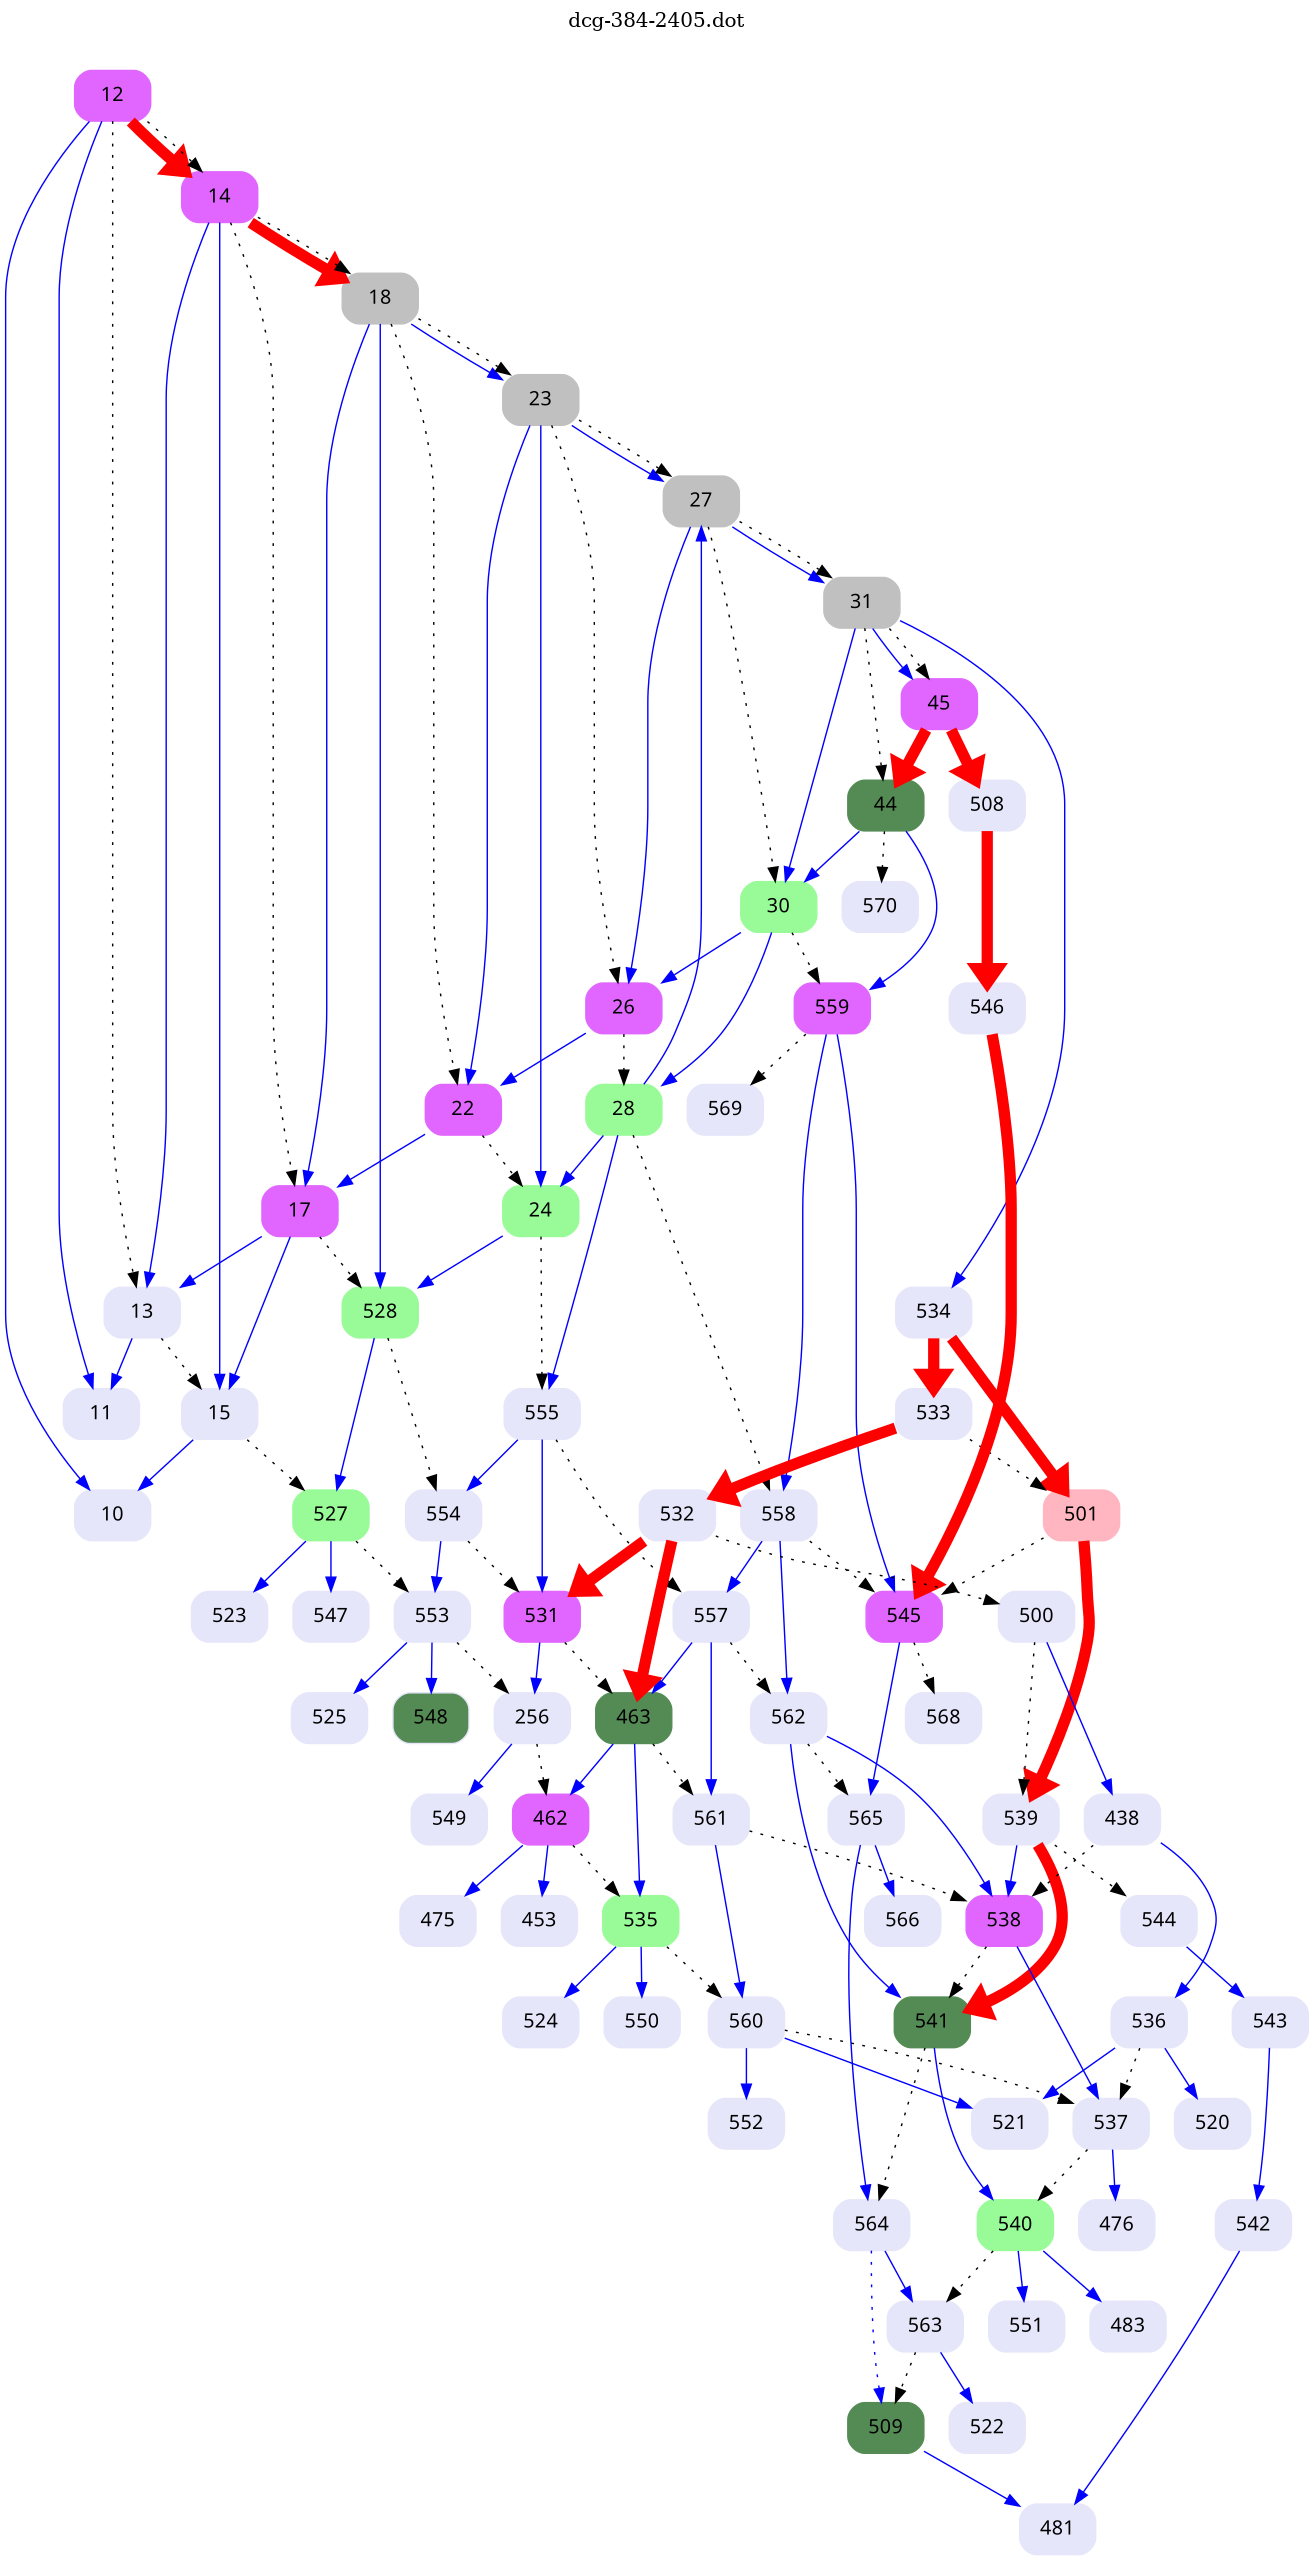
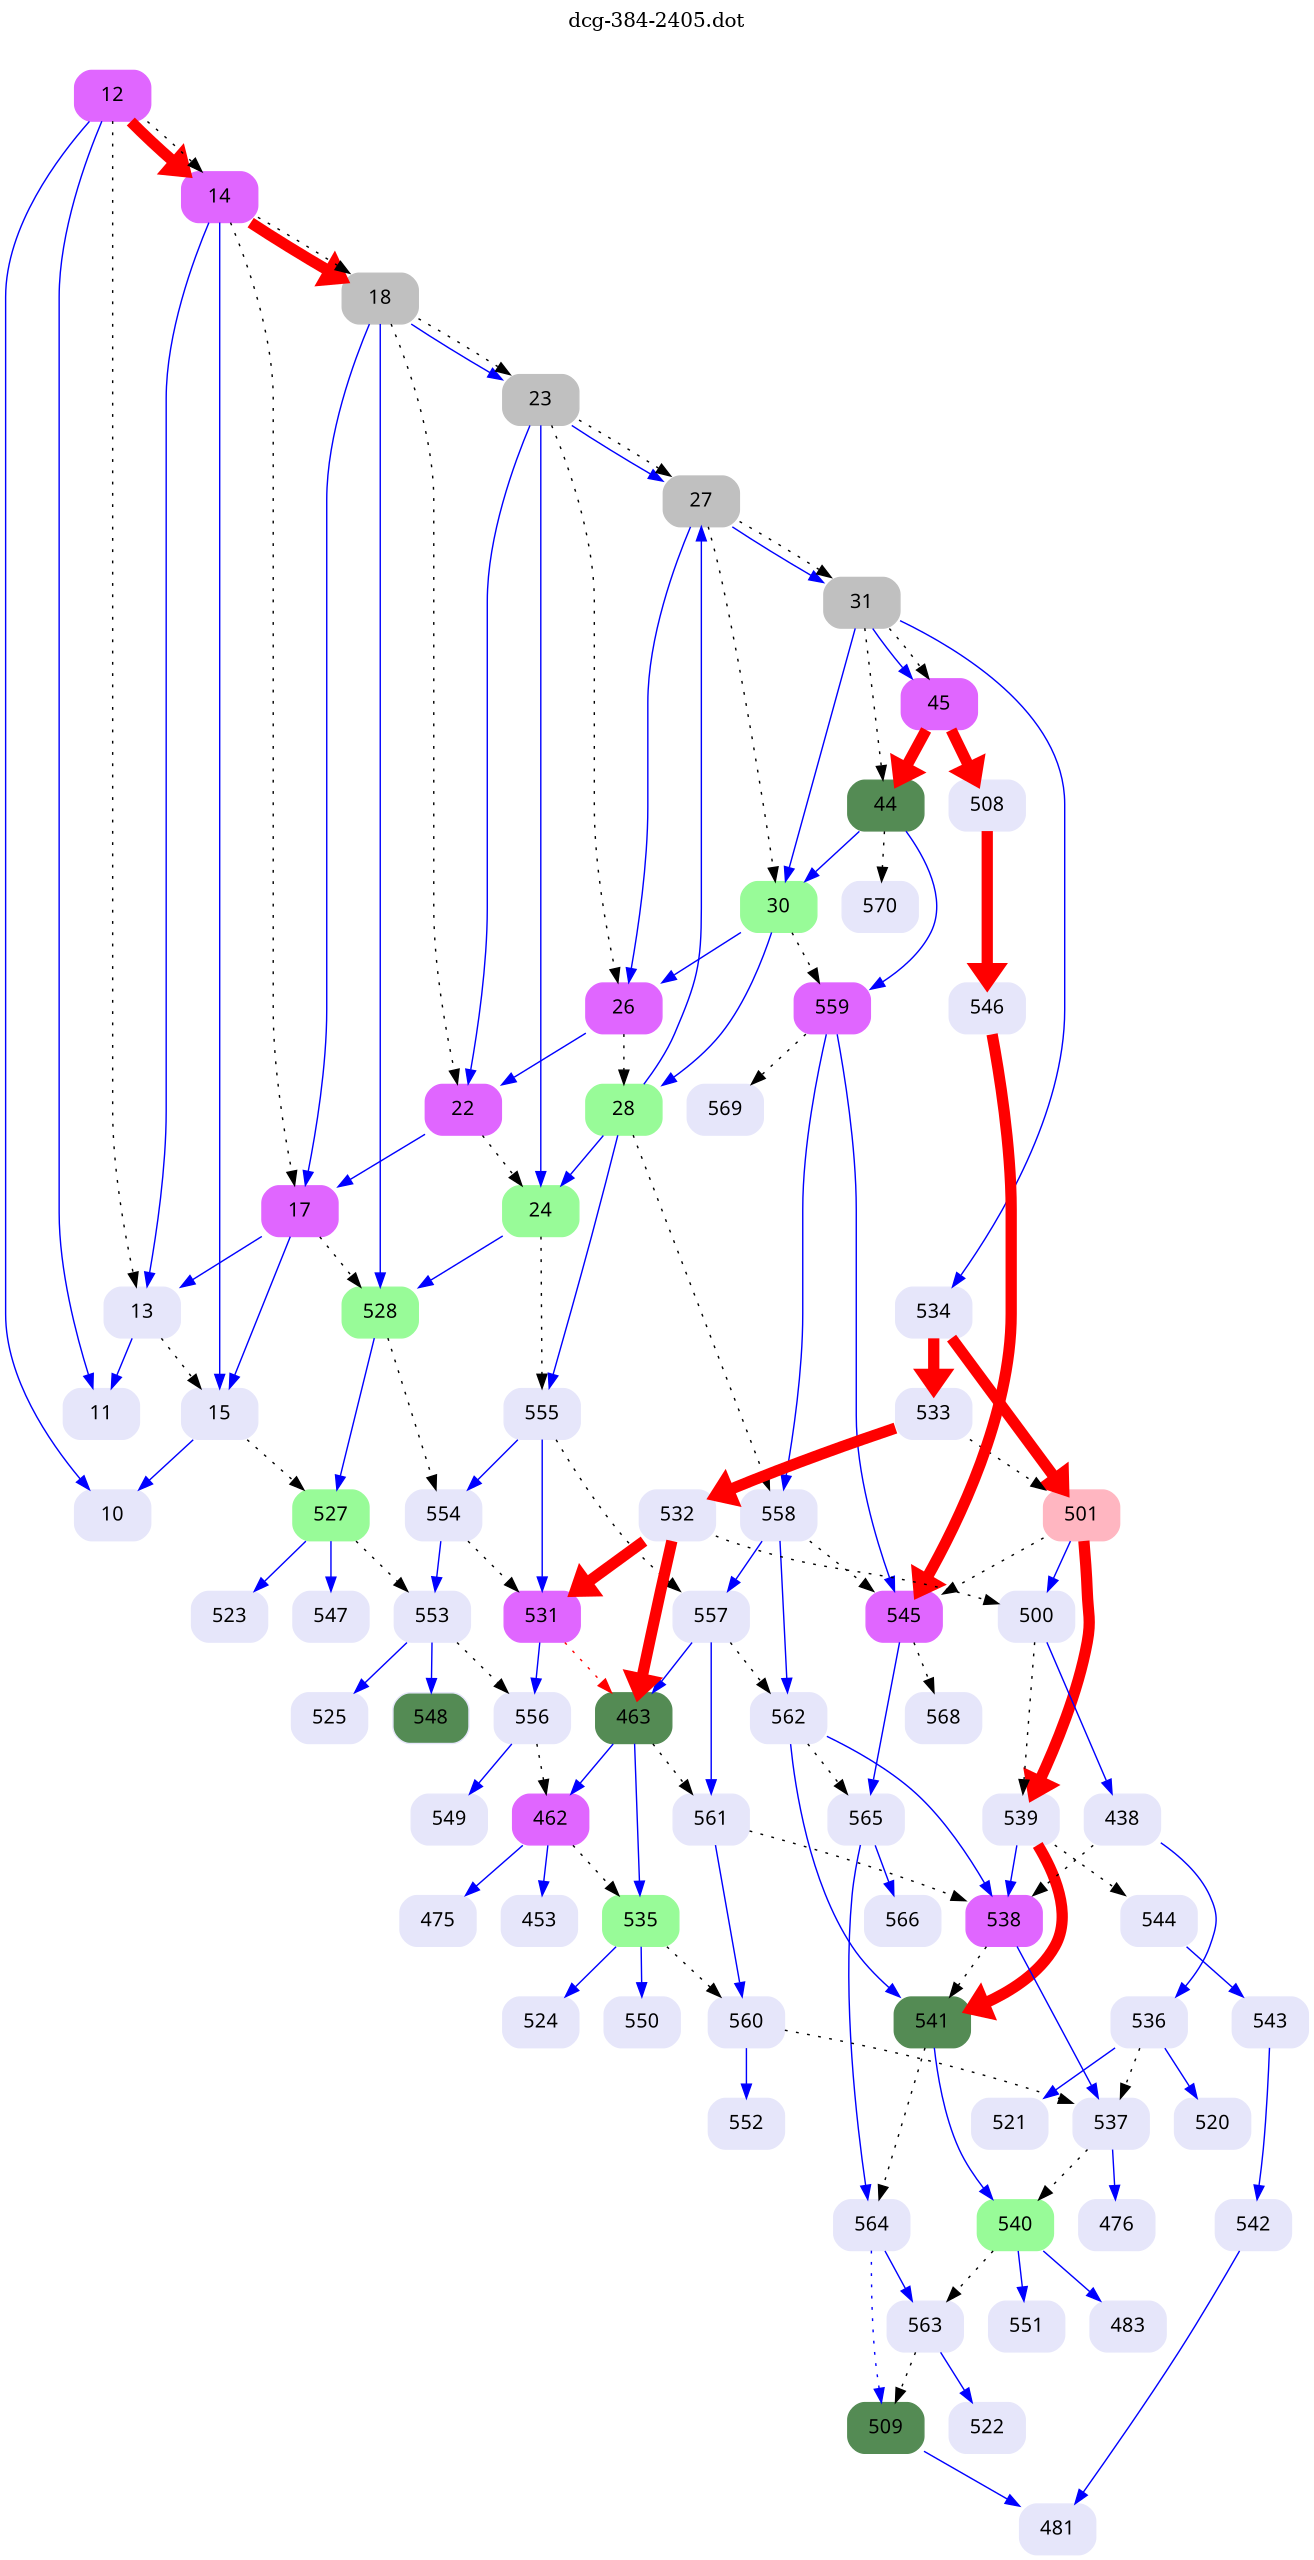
none -> (1062, 1560)
(583, 1662) -> (583, 1662)
(532, 1718) -> (532, 1718)
(871, 2071) -> none
